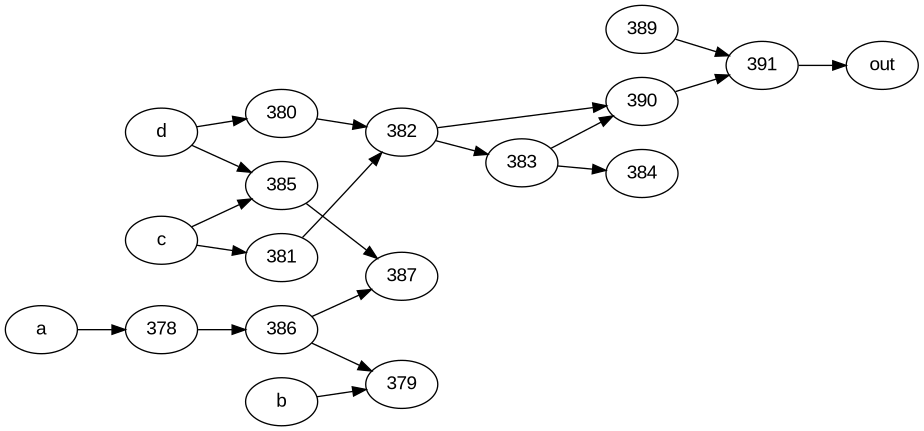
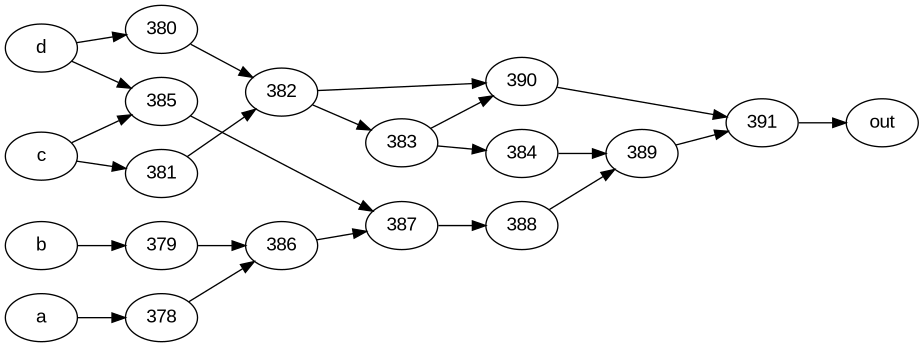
none -> (575, 153)
none -> (522, 226)
(336, 354) -> (215, 246)
